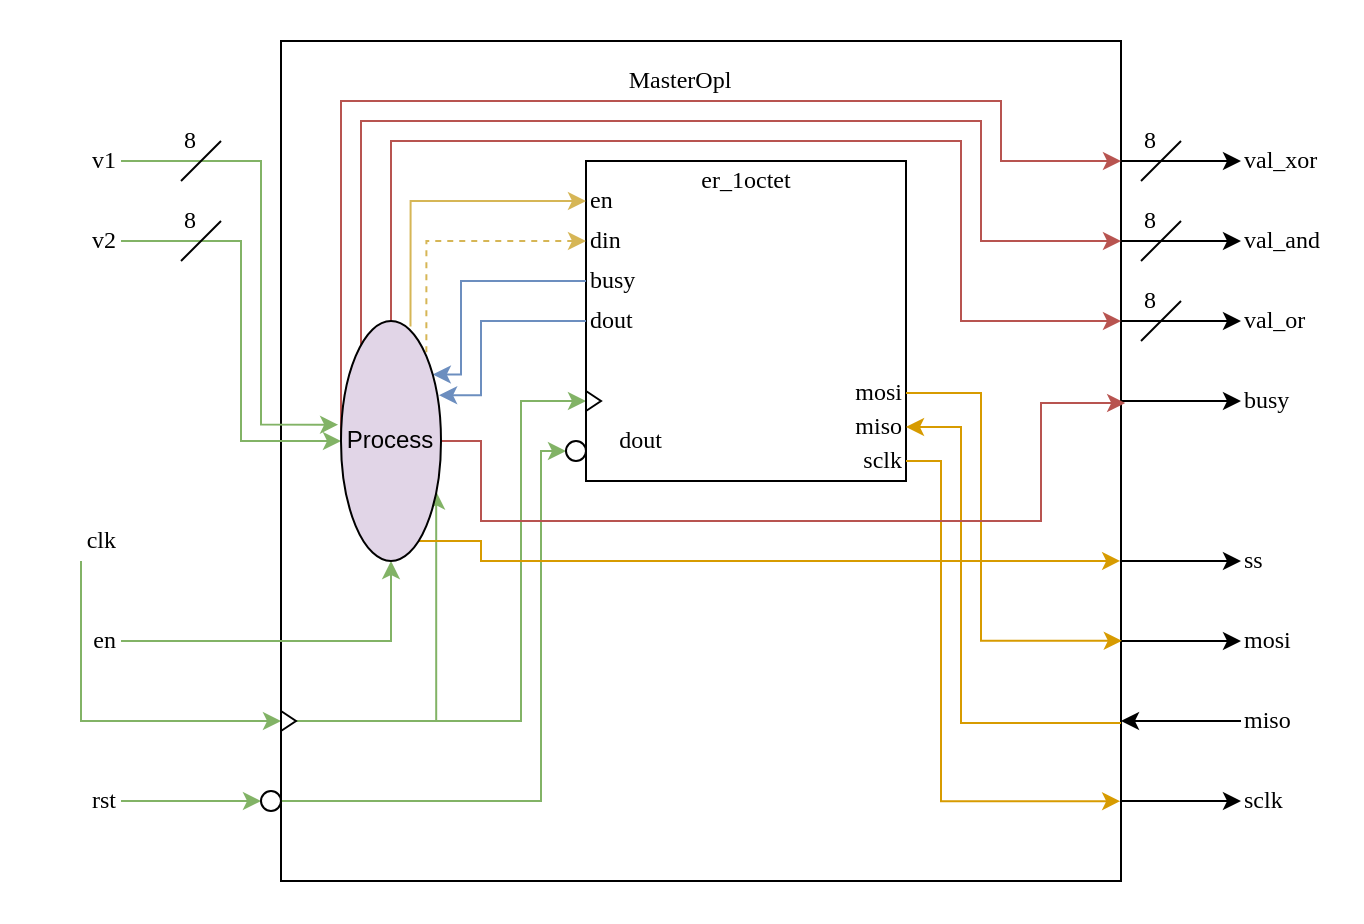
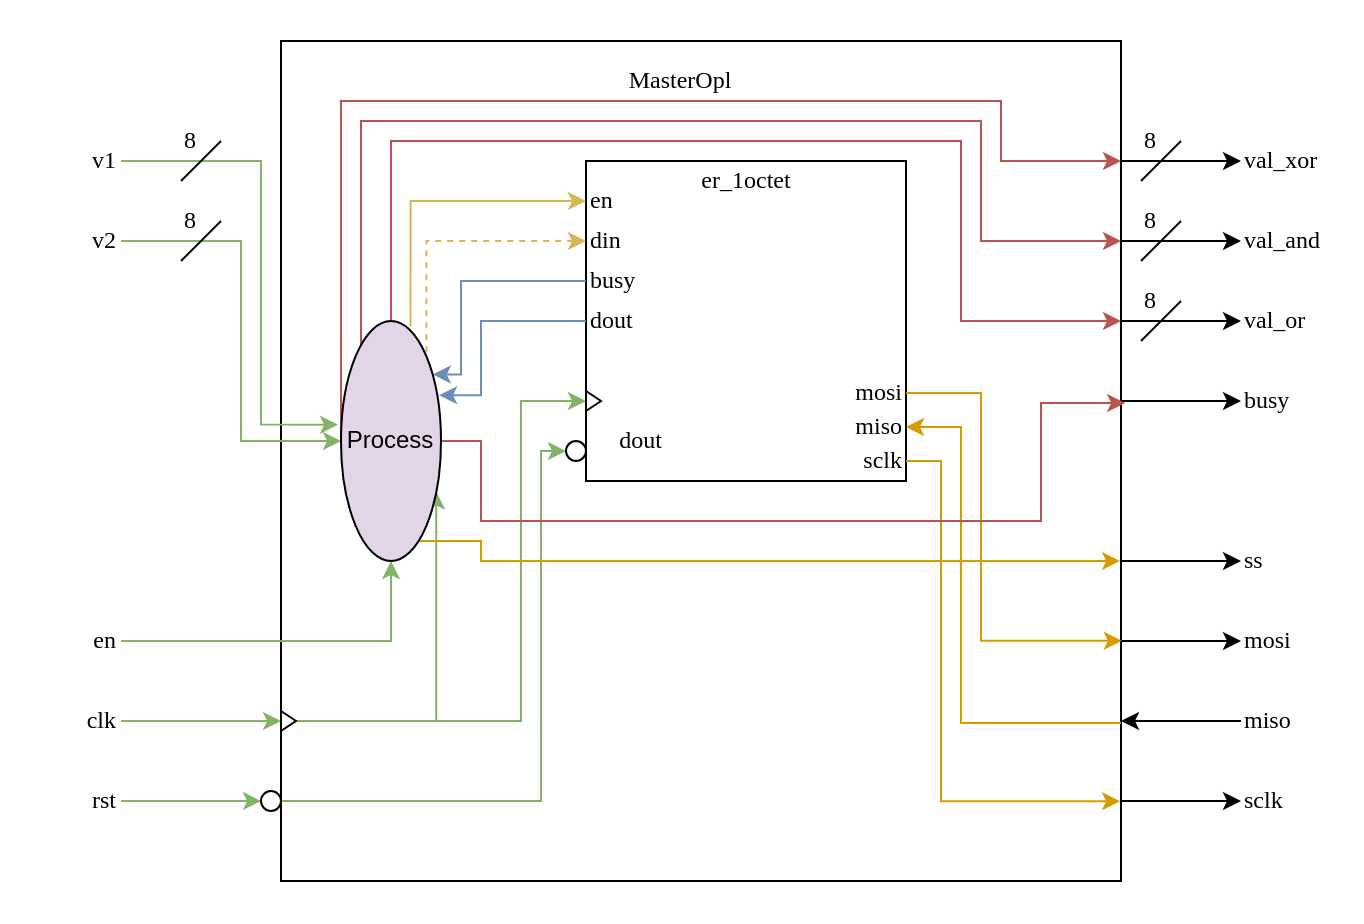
(81, 541) -> (81, 721)
